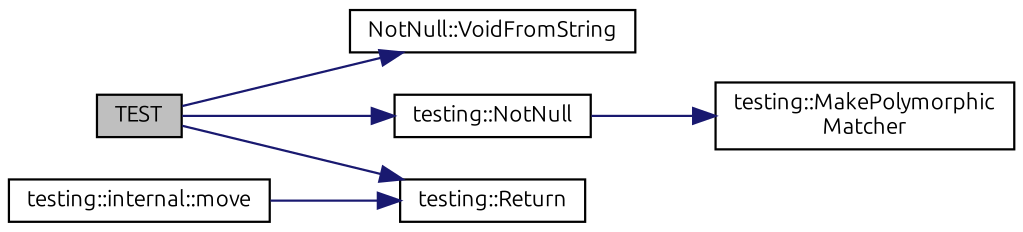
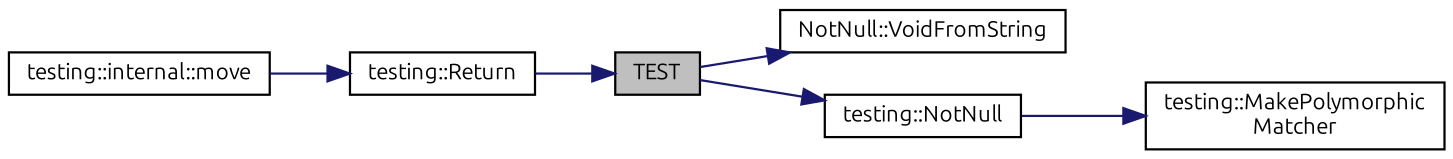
(281, 150) -> (563, 74)
